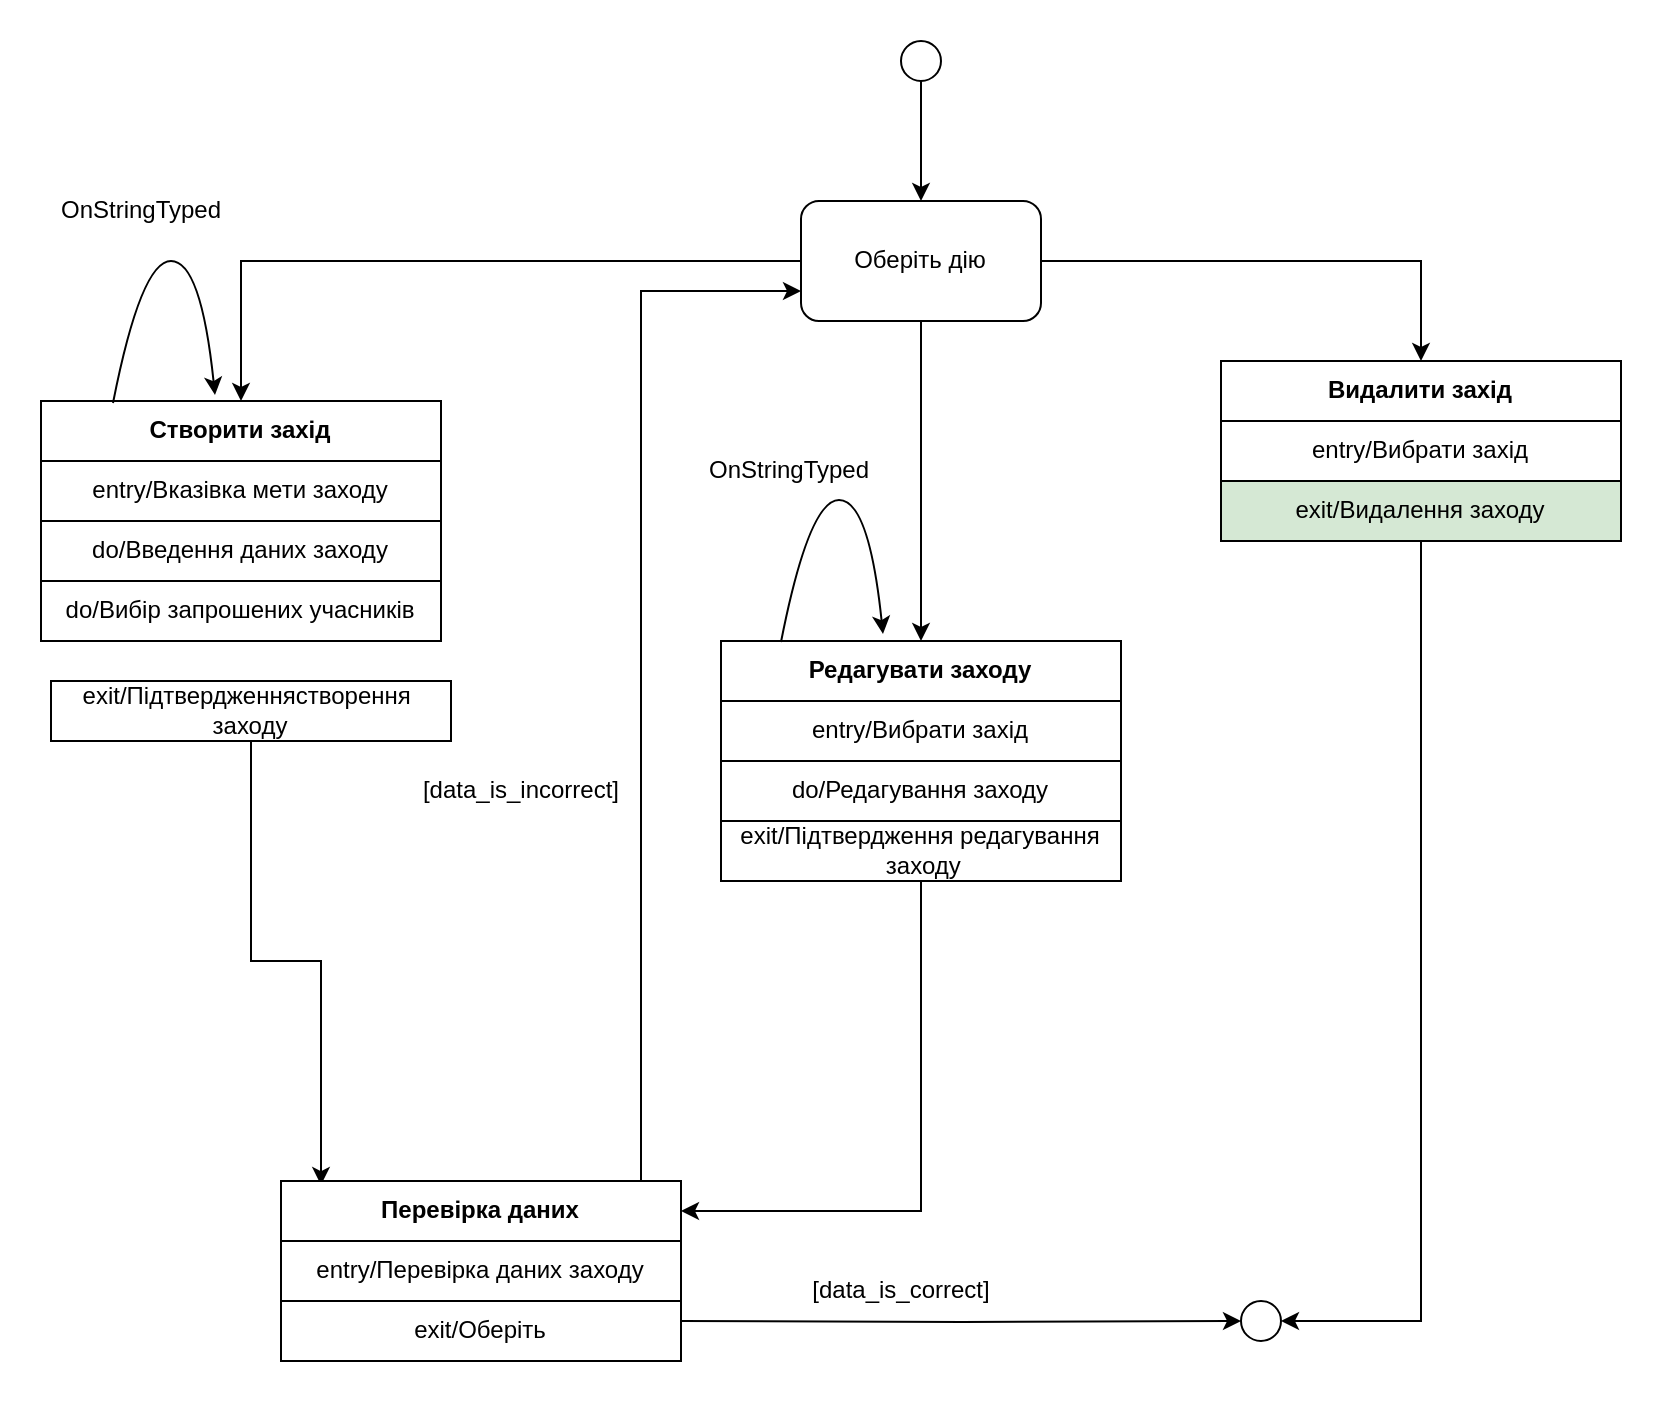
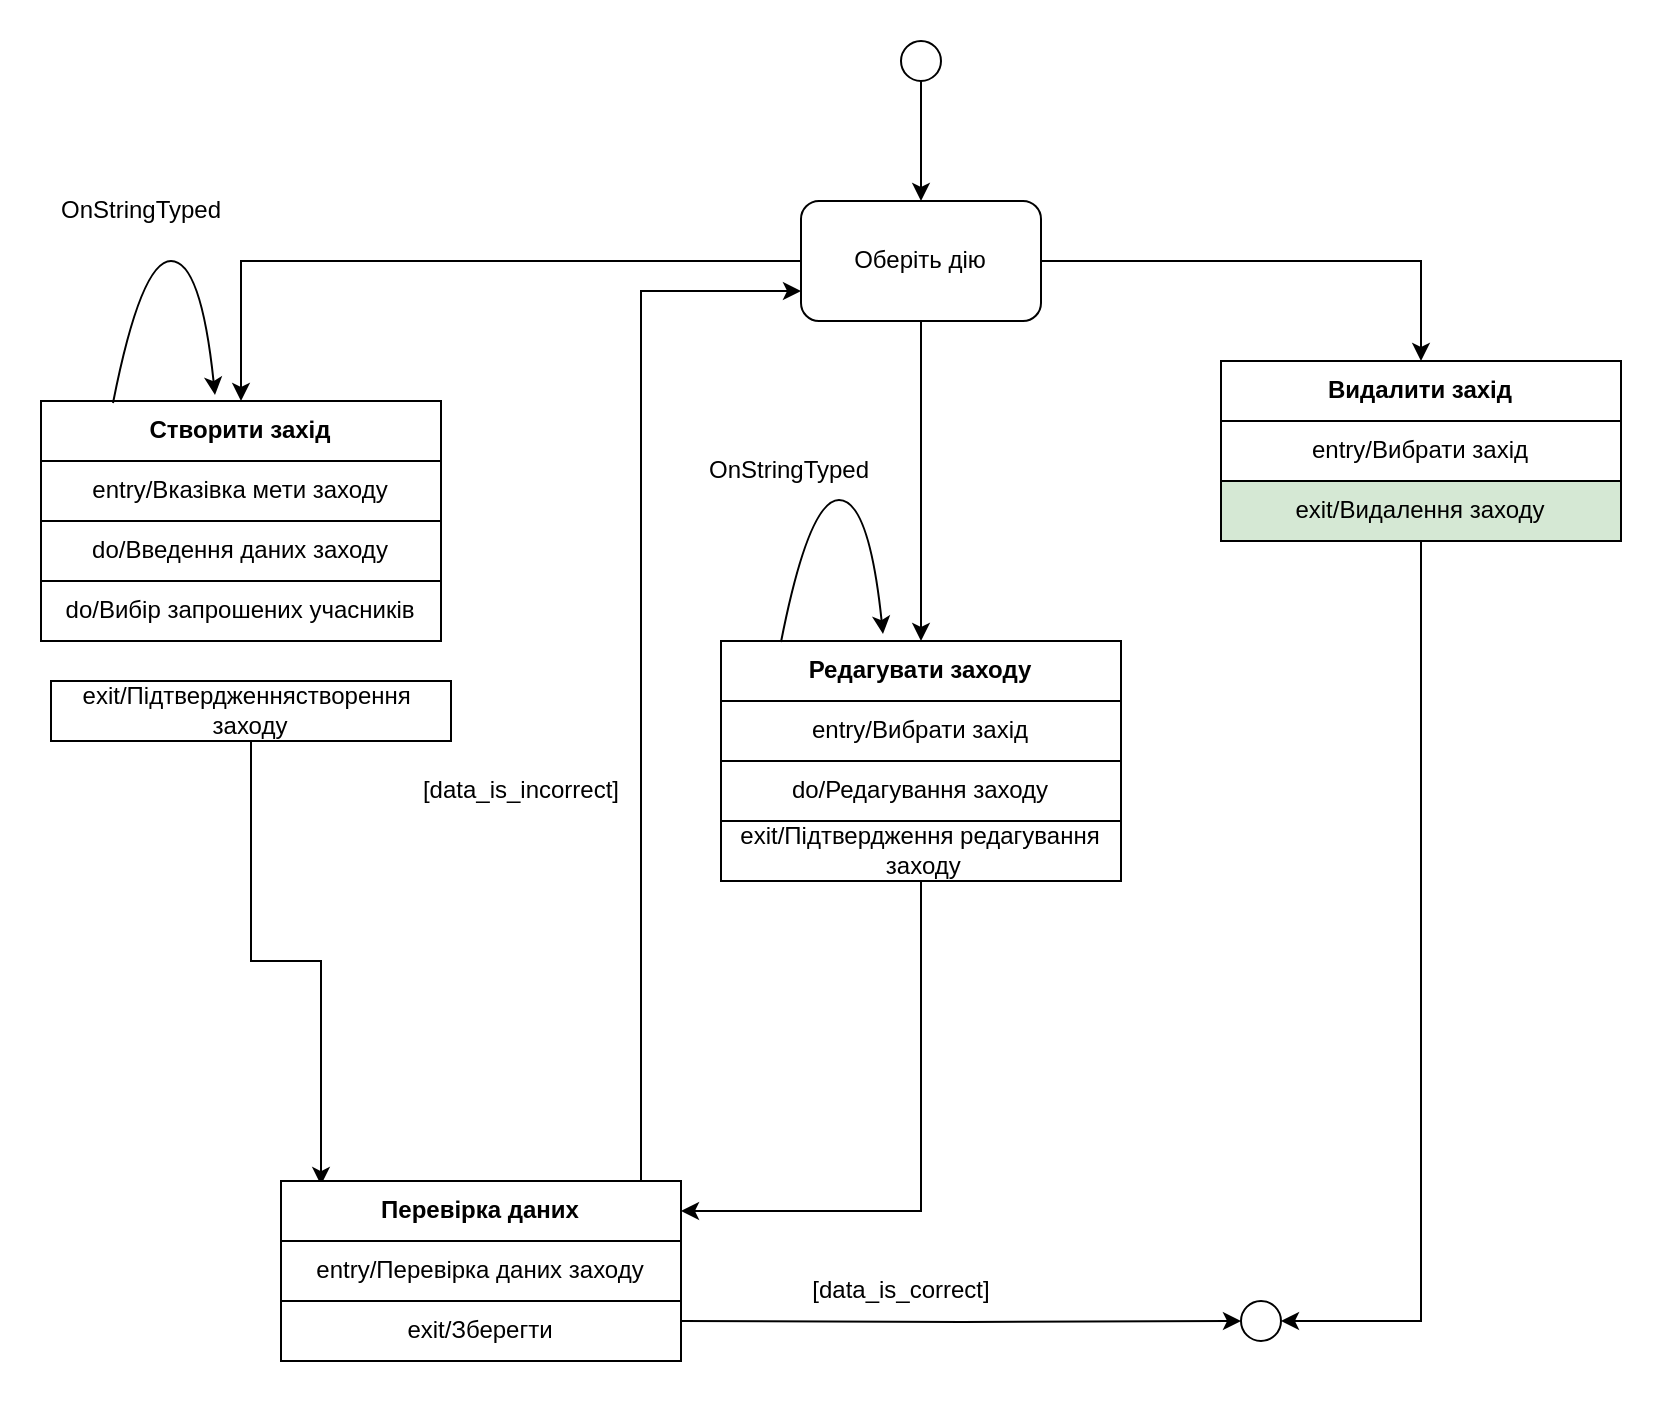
(481, 1331) -> (481, 1331)
